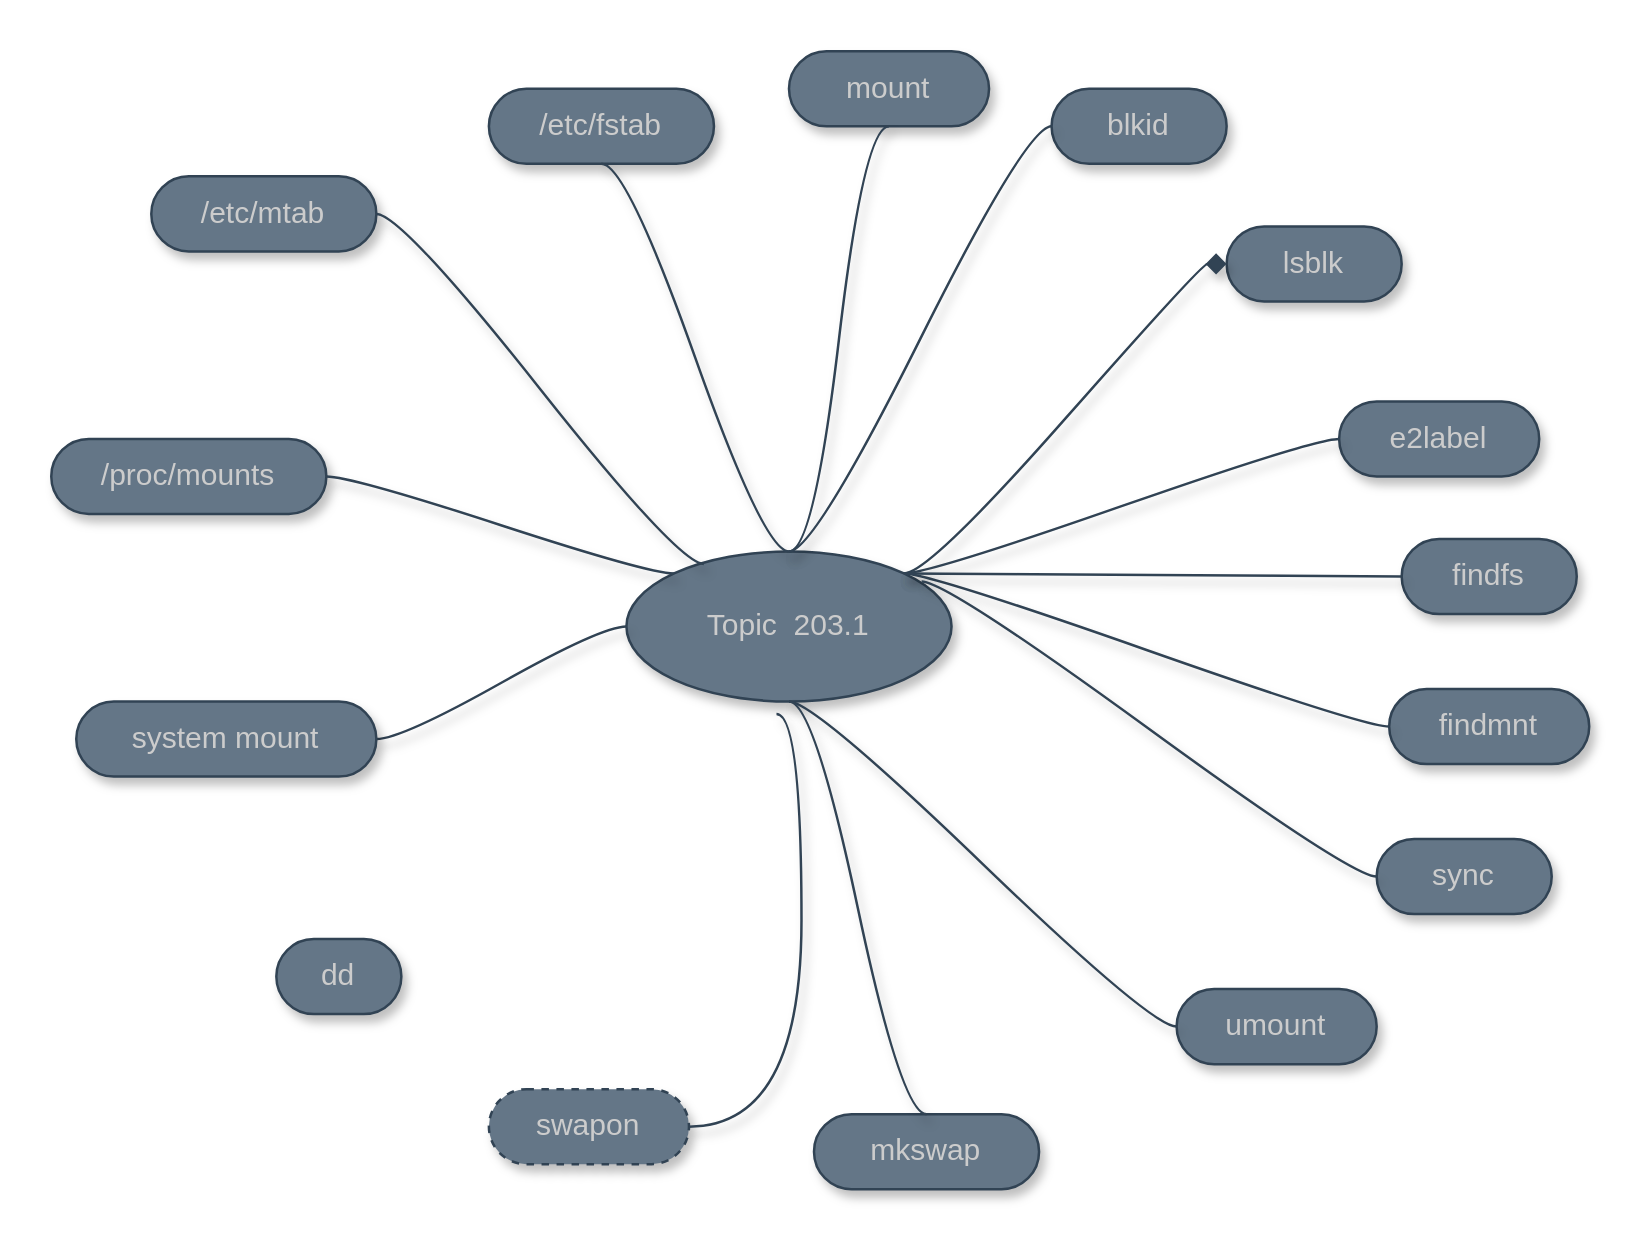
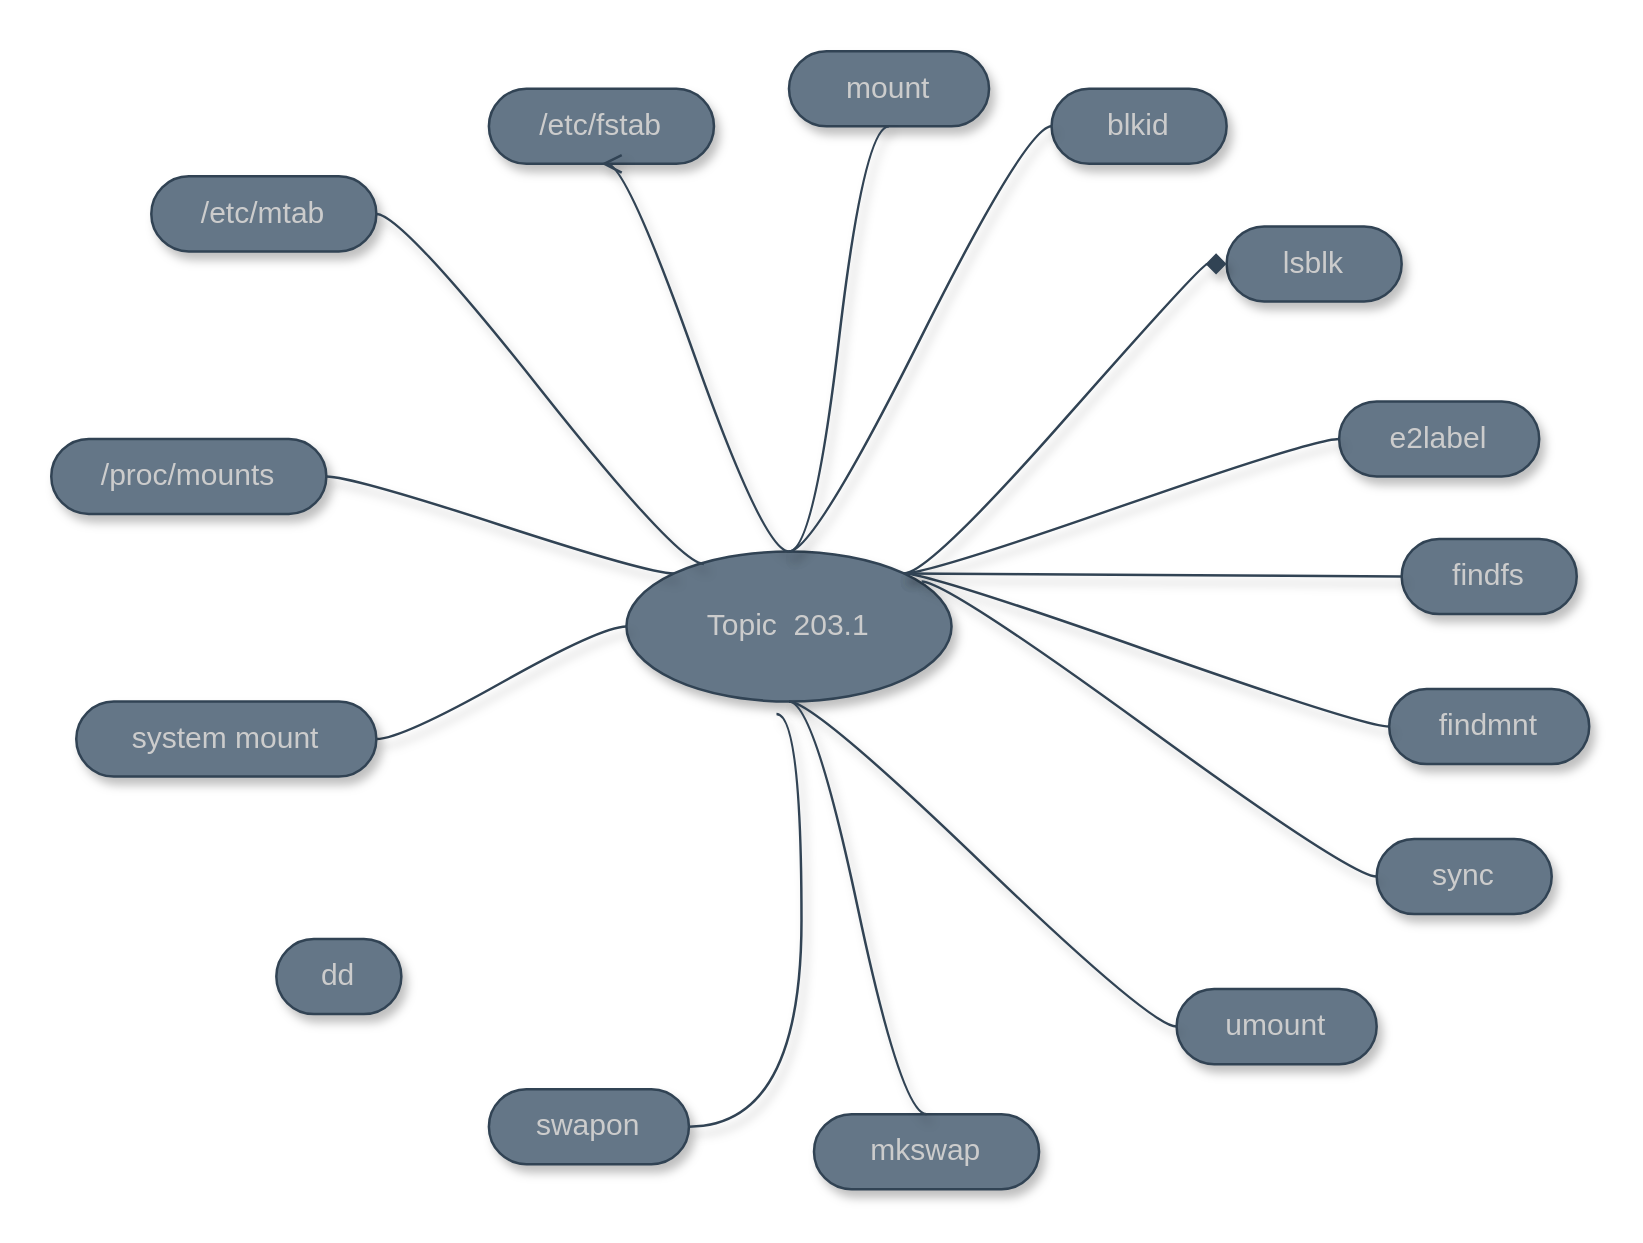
(637, 212) -> (638, 211)
(589, 1126) -> (589, 1126)
